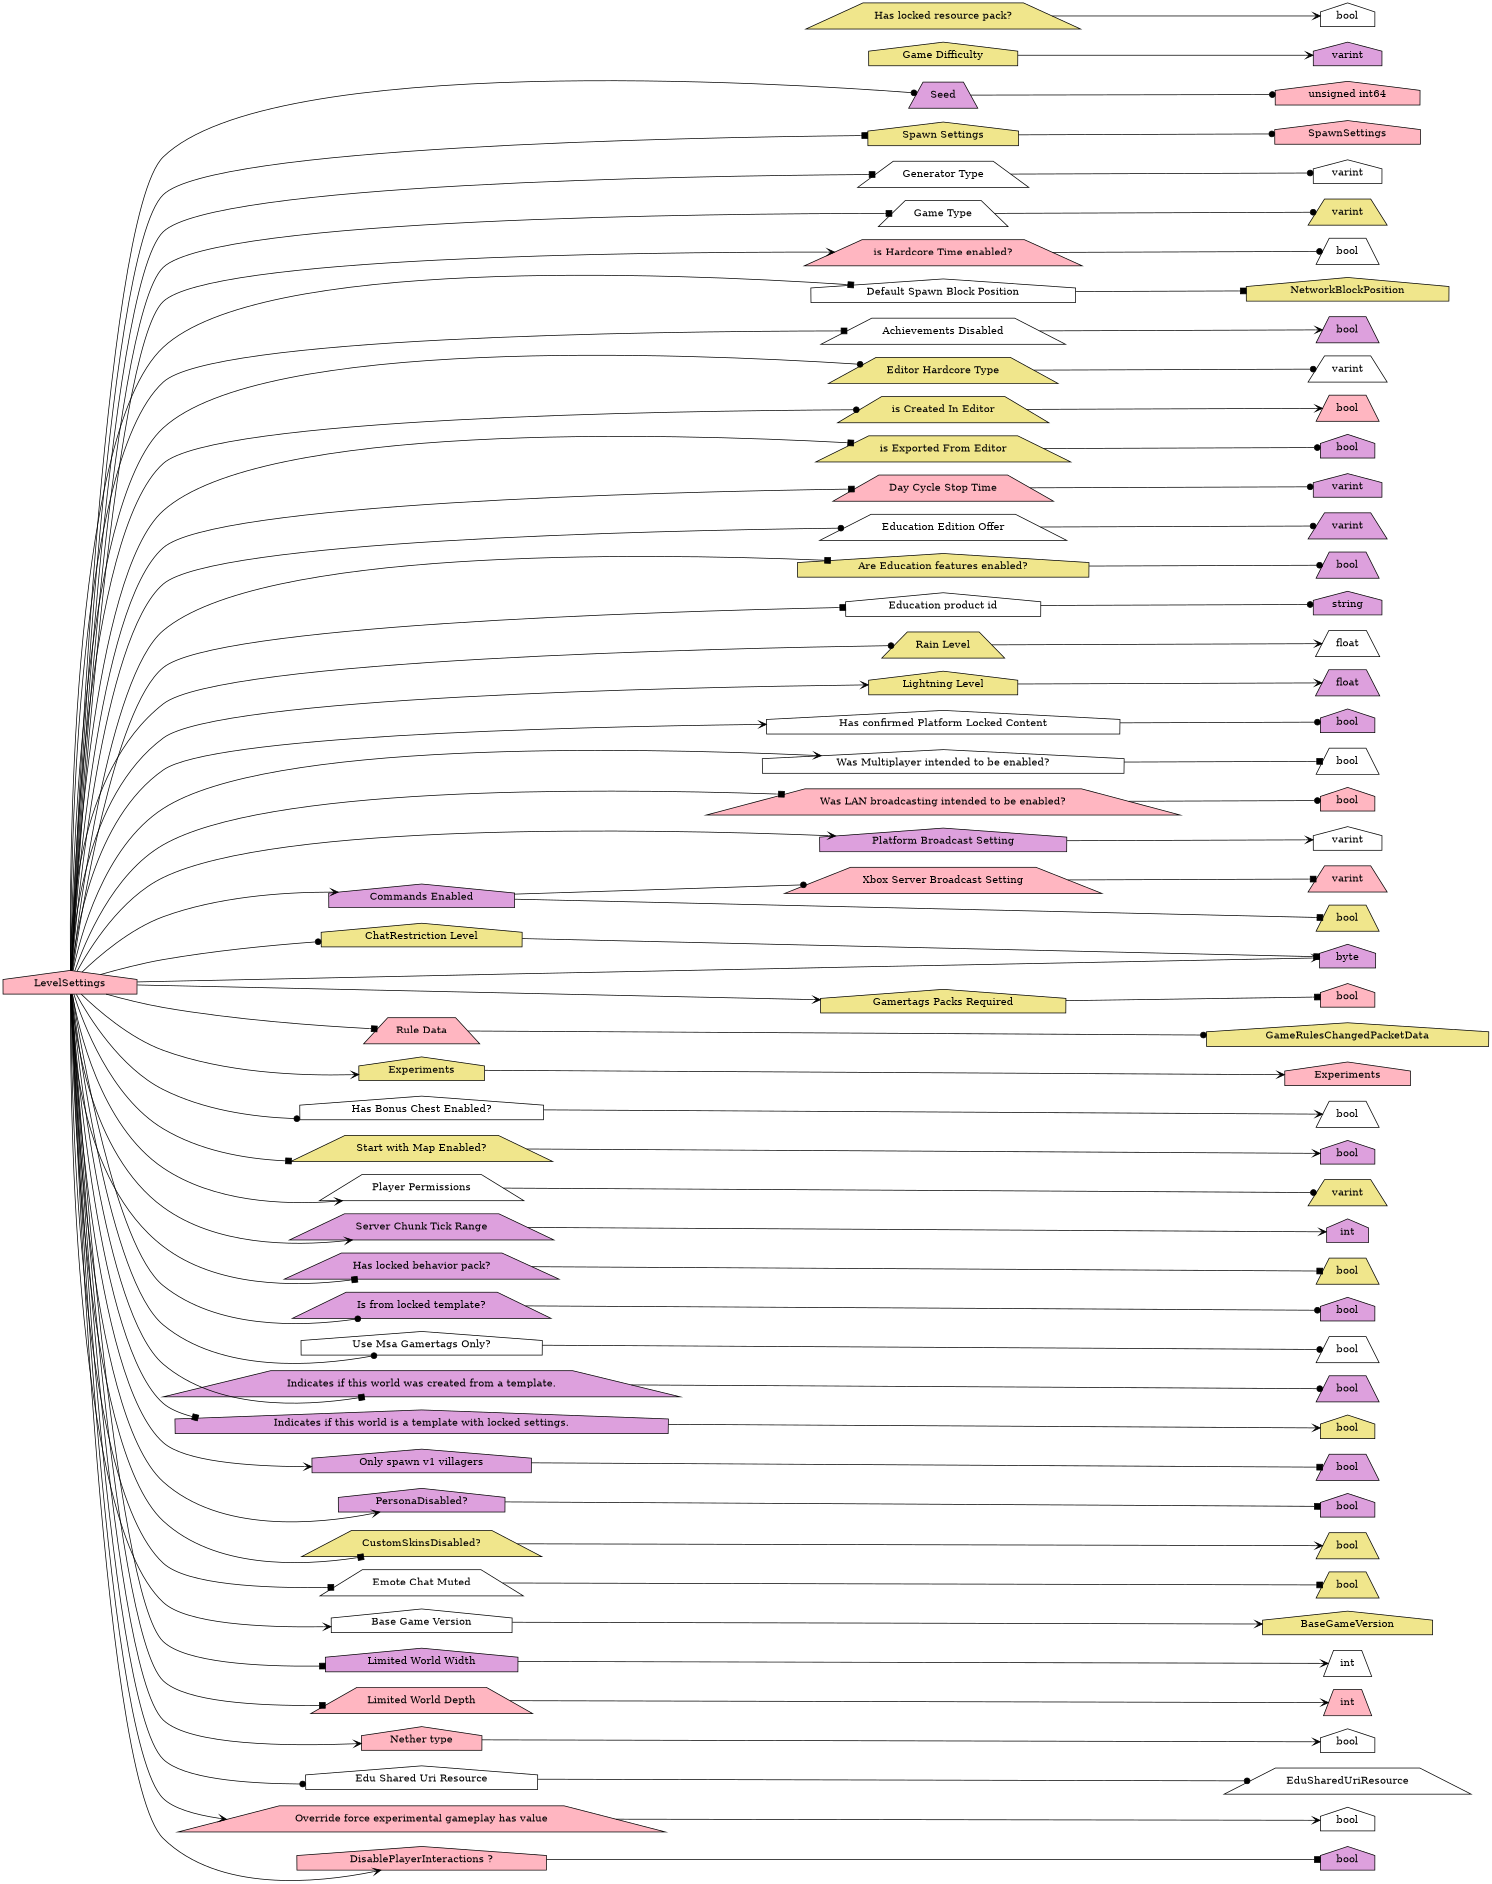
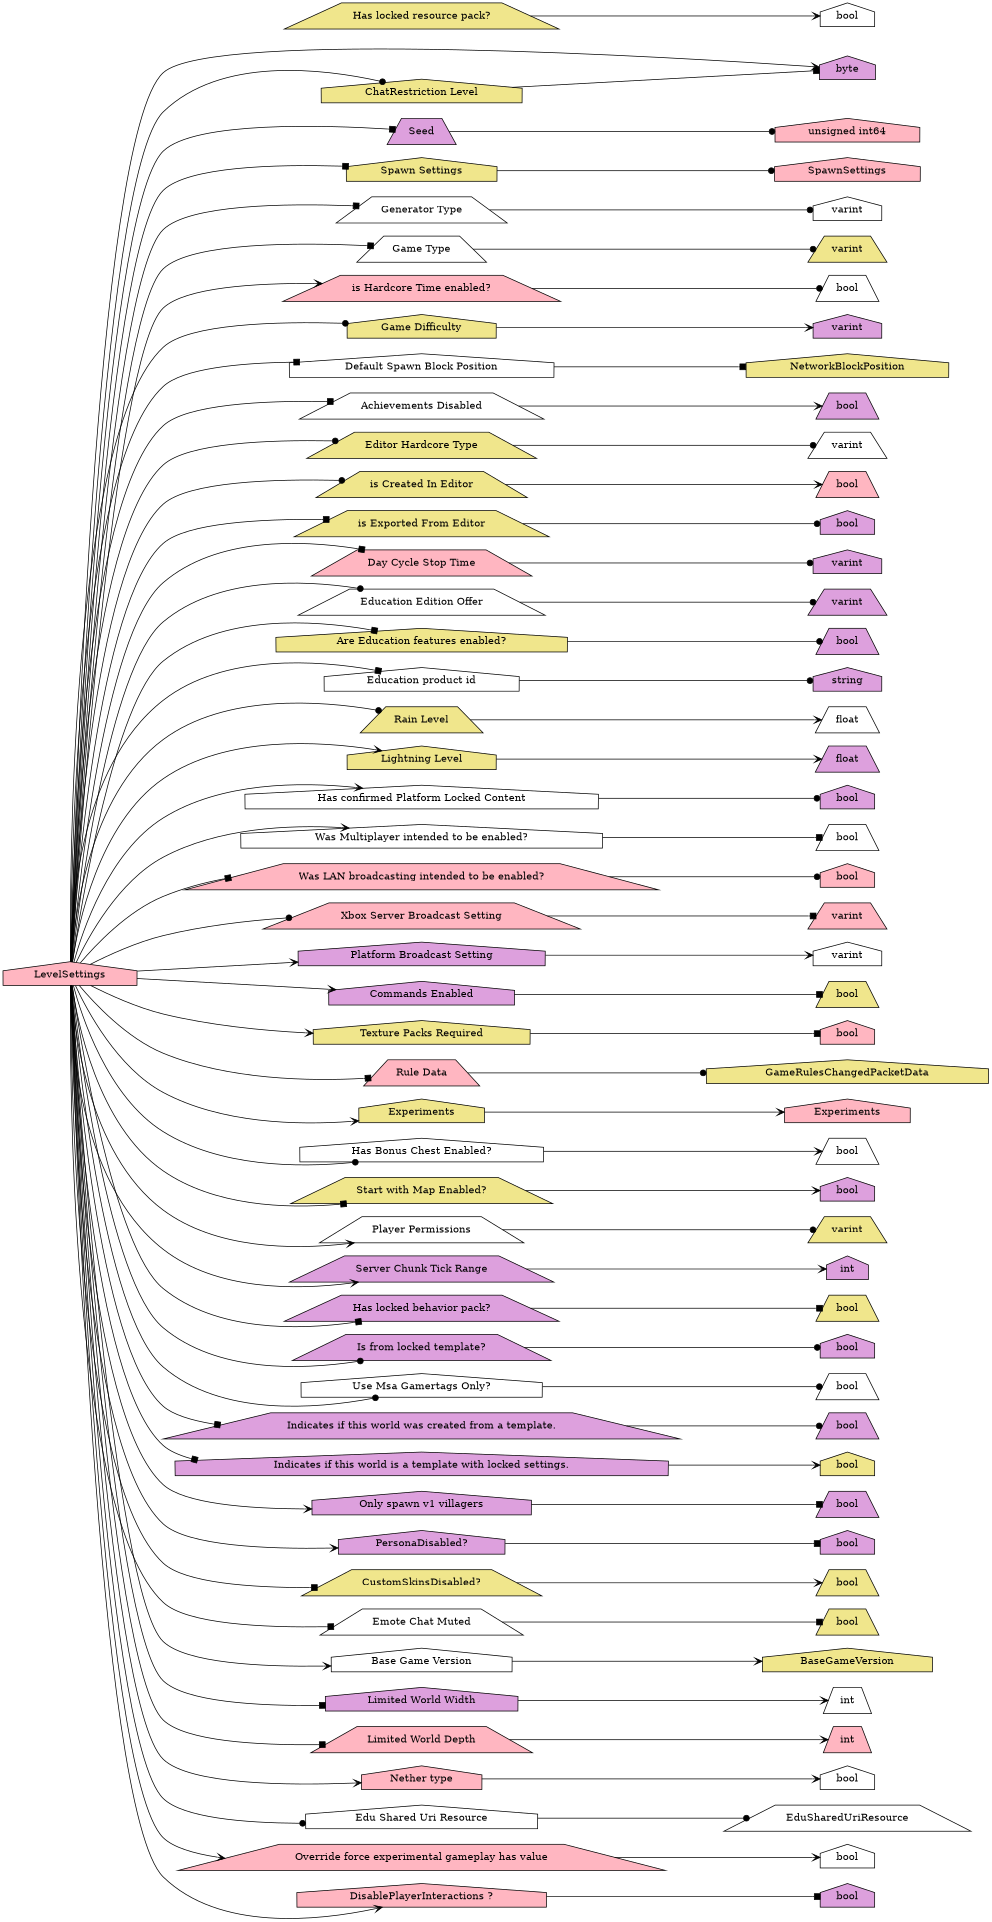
(151, 185) -> (111, 387)
none -> (152, 364)
(657, 890) -> (186, 931)
(943, 1002) -> (422, 1034)
